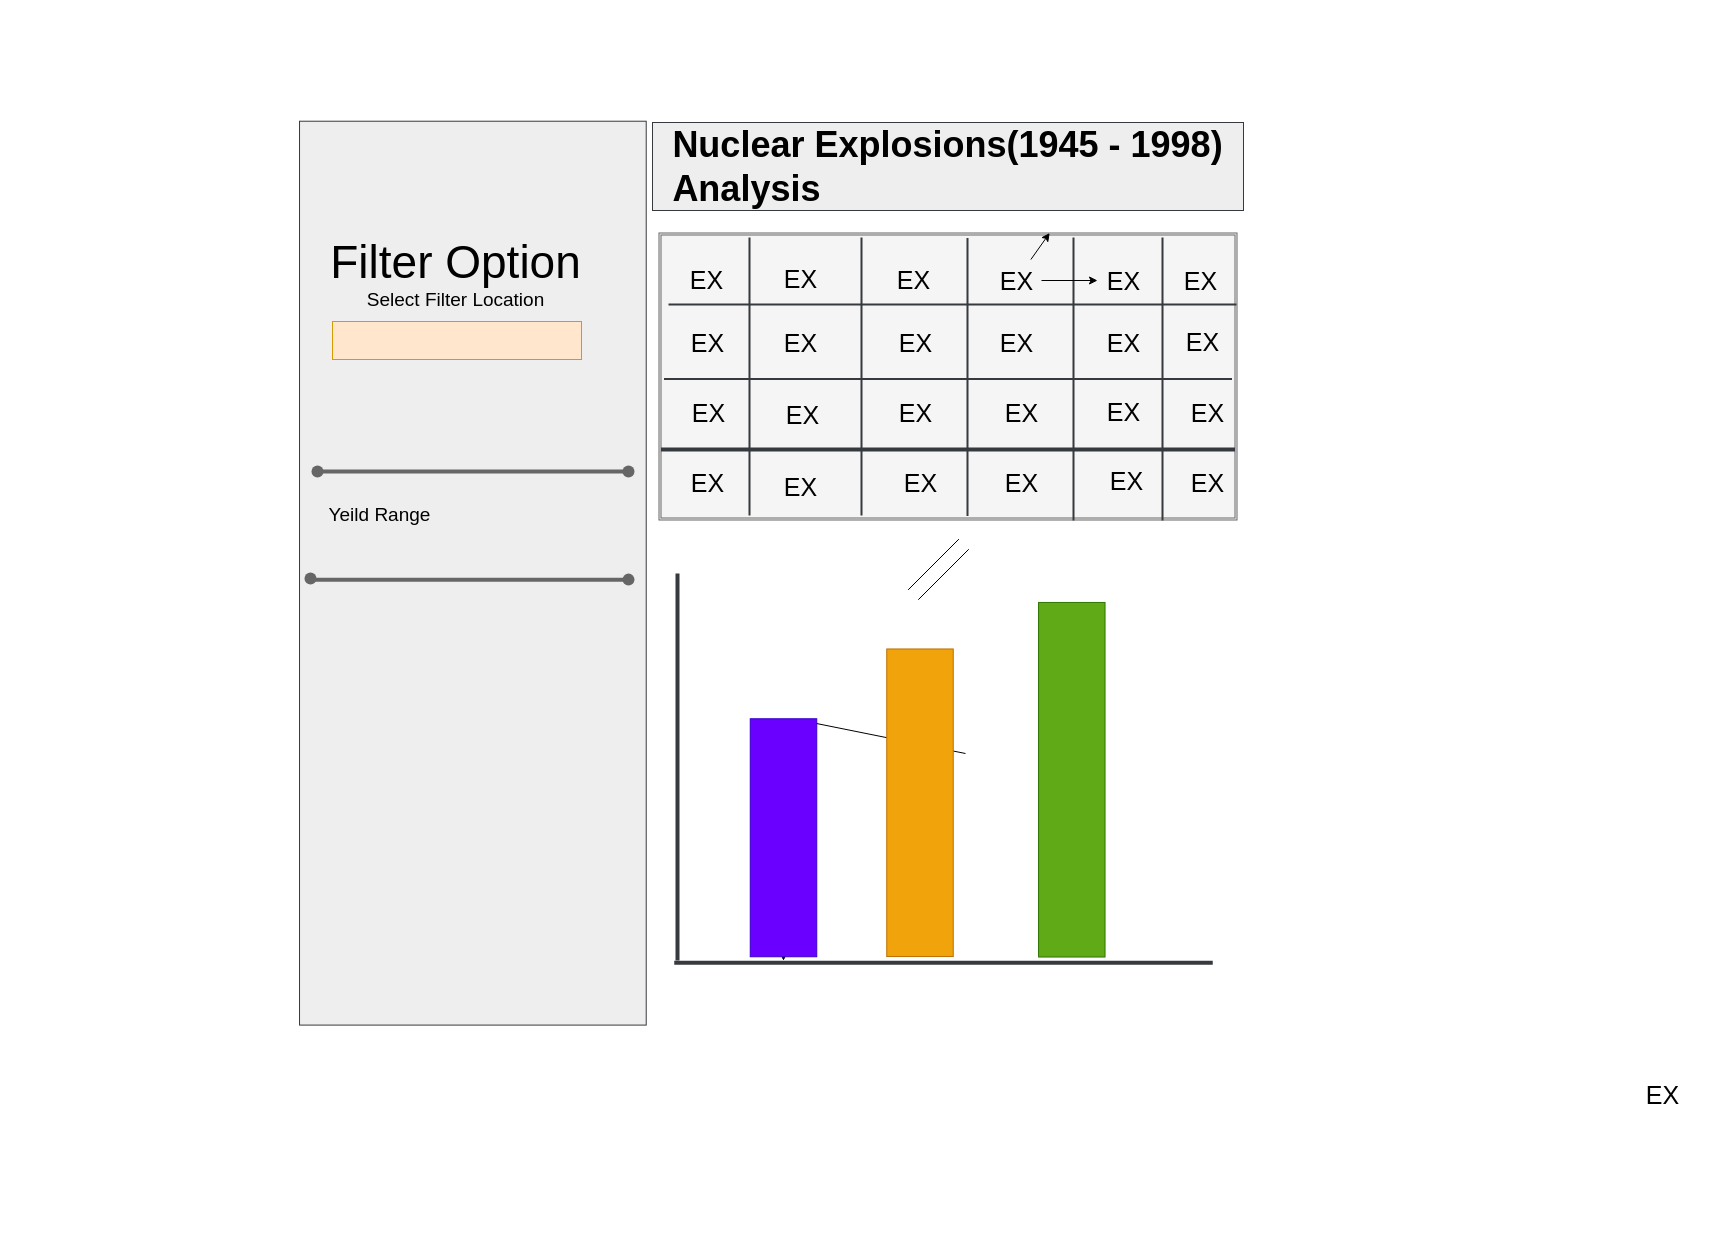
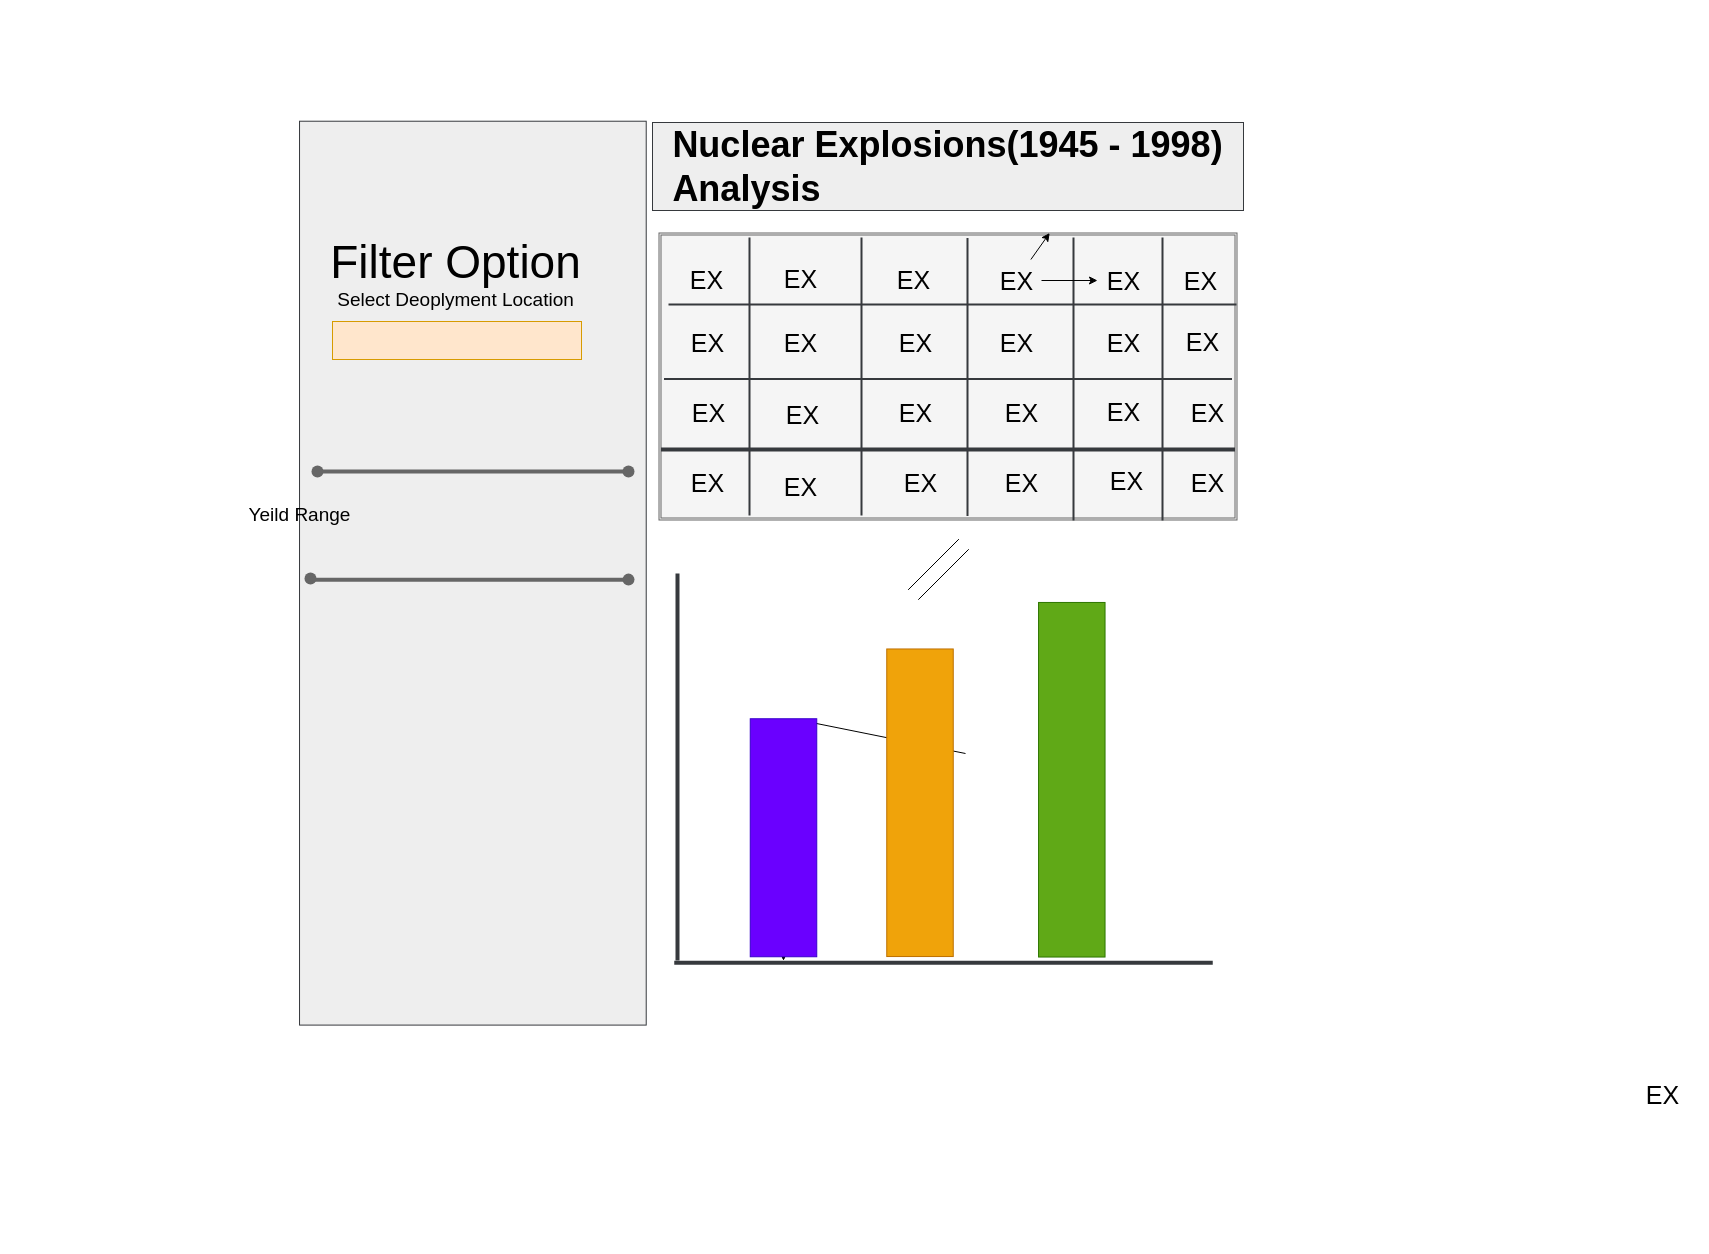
(456, 301) -> (456, 301)
(380, 515) -> (300, 515)
